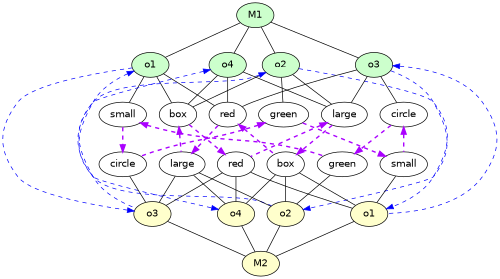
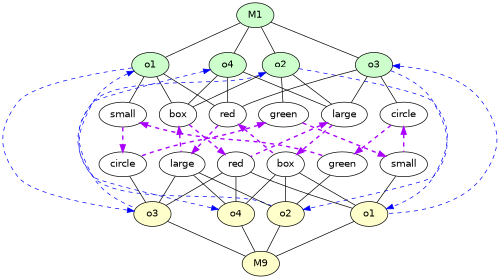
(261, 264) -> (261, 264)
